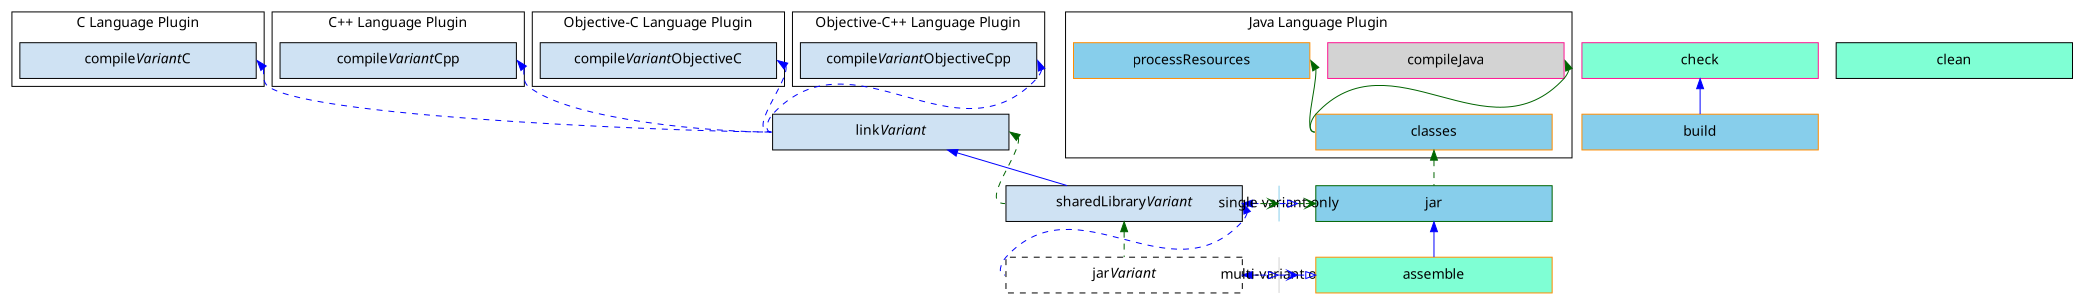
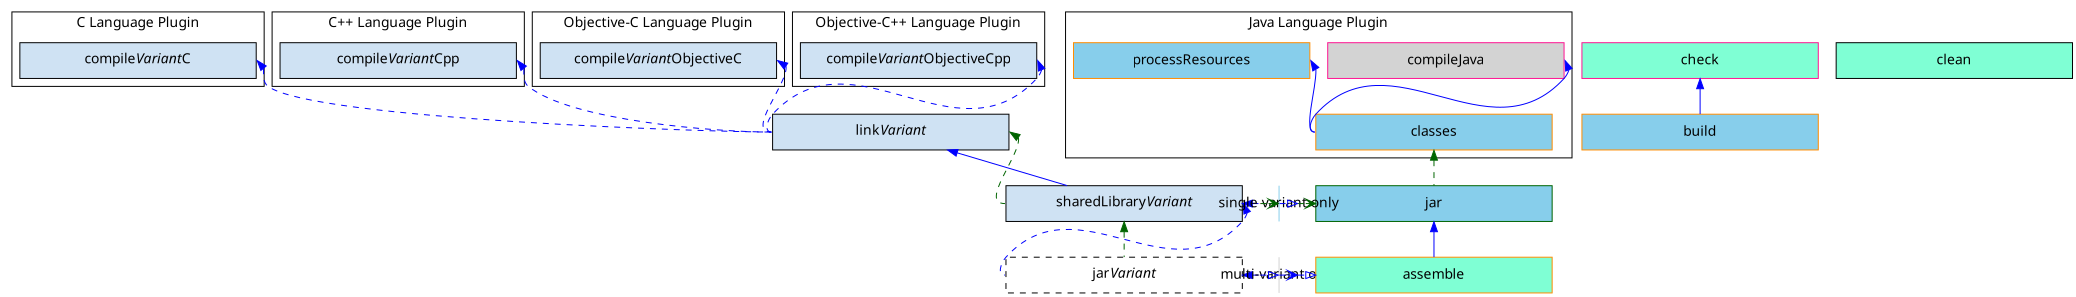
(1434, 95) -> (1434, 95)
(1312, 102) -> (1312, 102)
